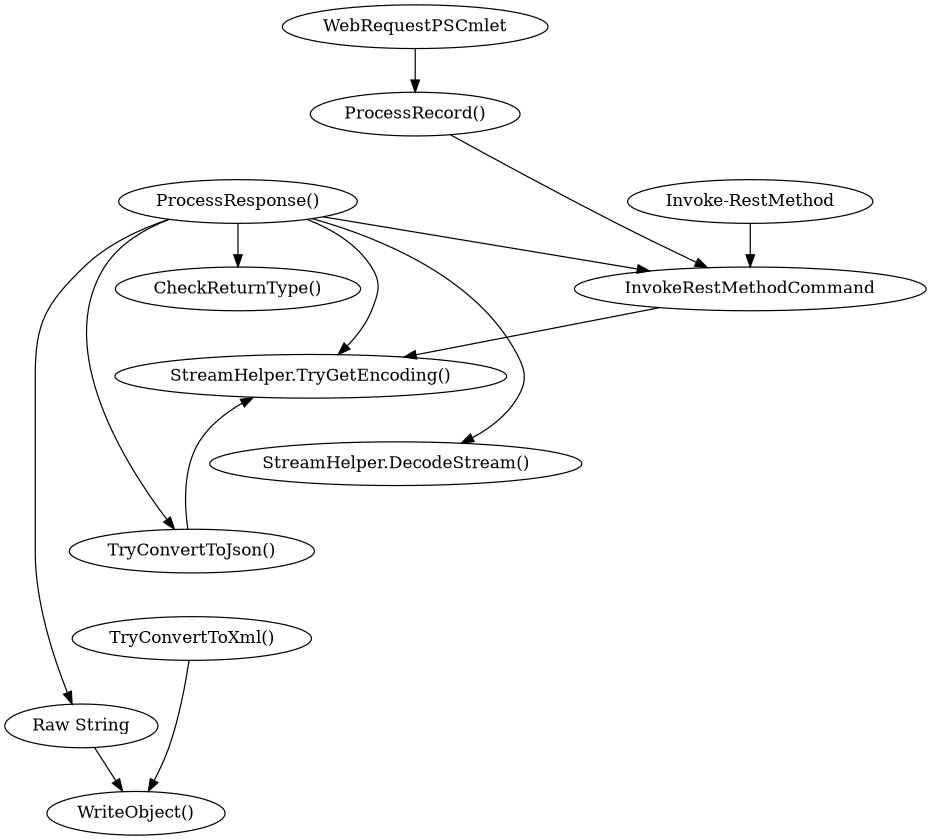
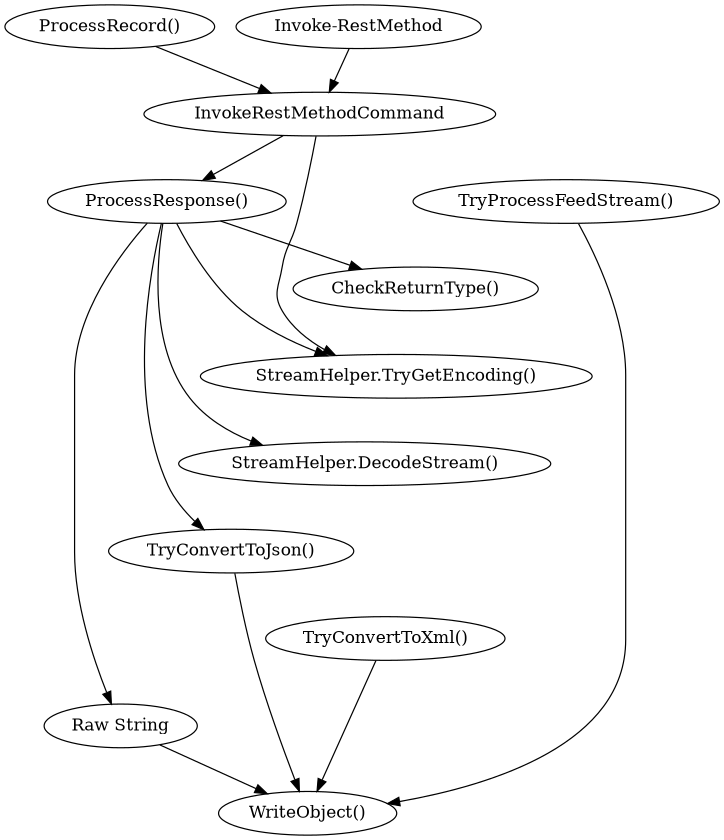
(415, 27) -> none
none -> (566, 202)
(480, 243) -> (248, 155)
(192, 456) -> (258, 673)
